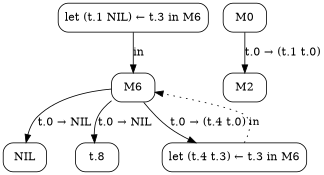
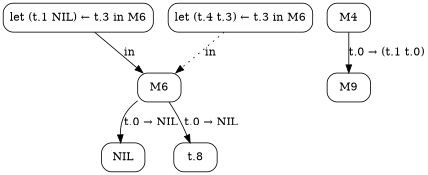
(245, 18) -> (349, 18)
(245, 88) -> (349, 88)
(164, 124) -> none
